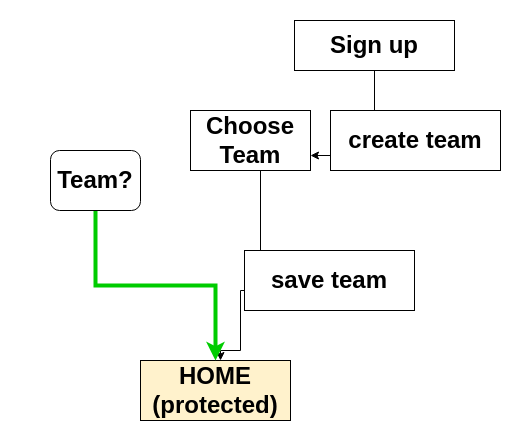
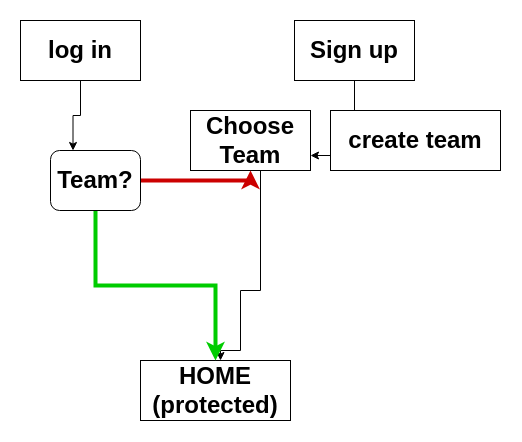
(375, 46) -> (355, 51)
none -> (81, 51)
none -> (81, 116)
none -> (196, 181)
(330, 281) -> none
(216, 391) -> (216, 391)
